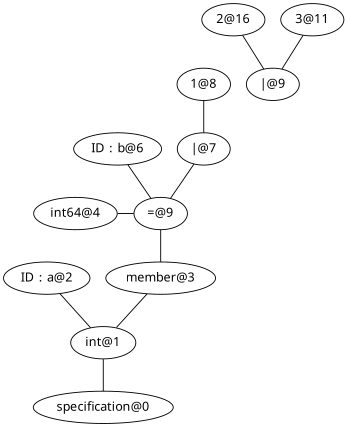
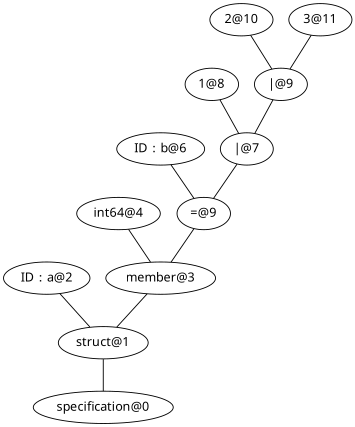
(233, 20) -> (241, 20)
none -> (264, 116)
(126, 214) -> (139, 246)
(103, 343) -> (103, 343)
